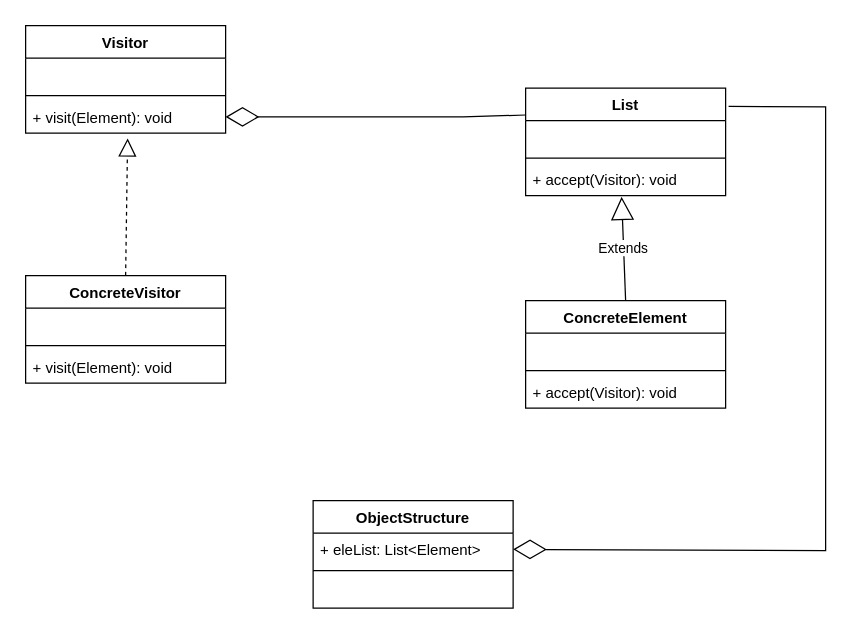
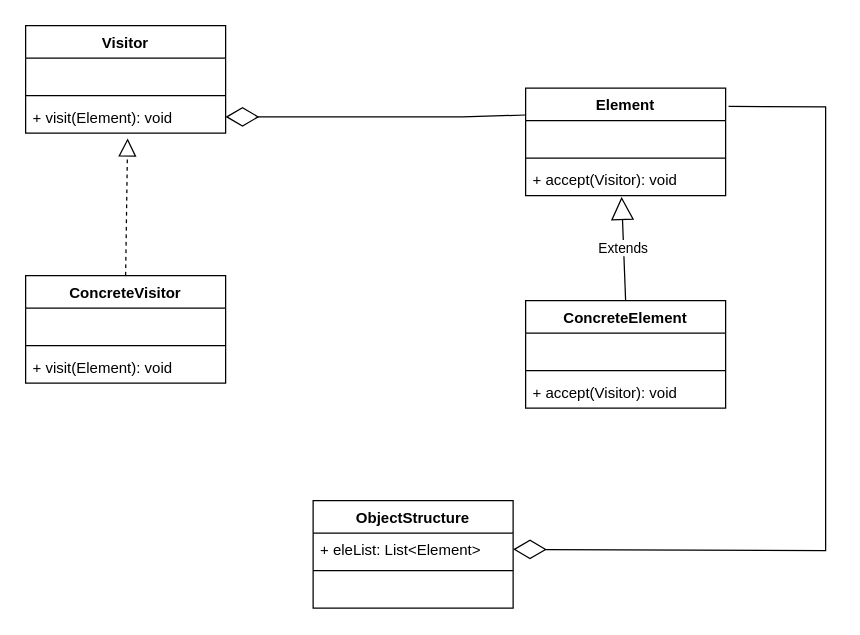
(625, 105) -> (625, 105)
